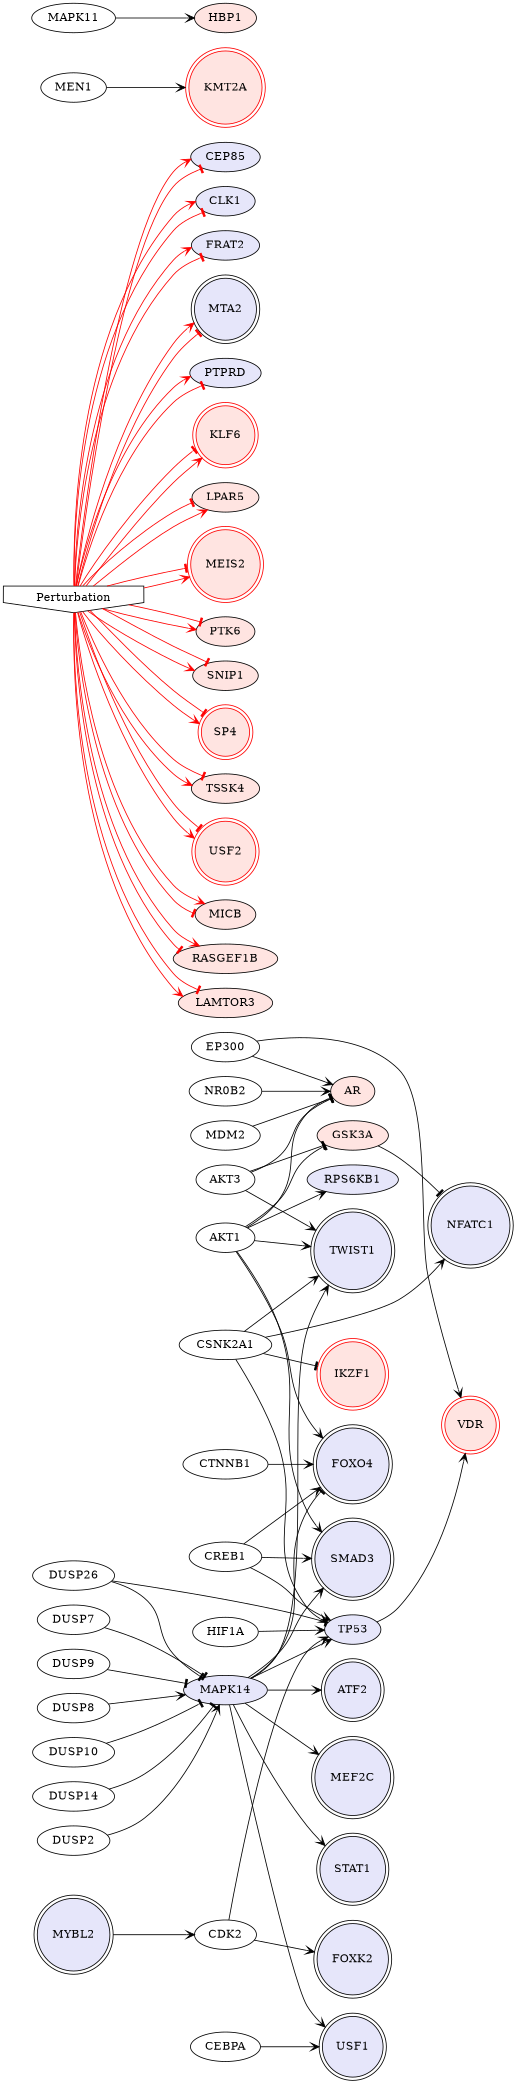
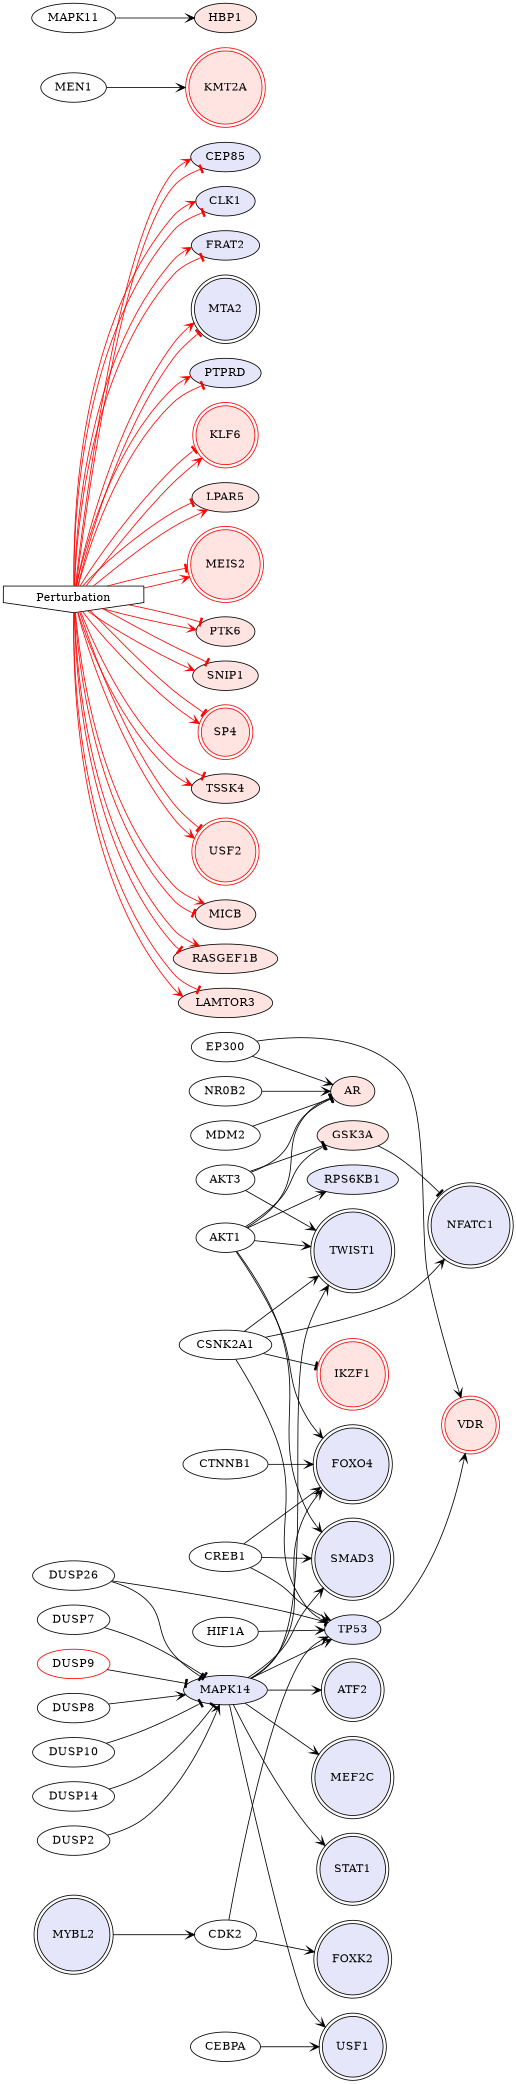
(294, 1590) -> (294, 1592)
(74, 1664) -> (74, 1664)
